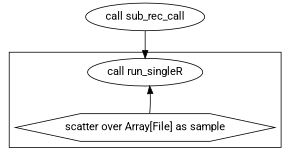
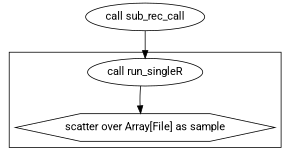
(150, 104) -> (140, 96)
